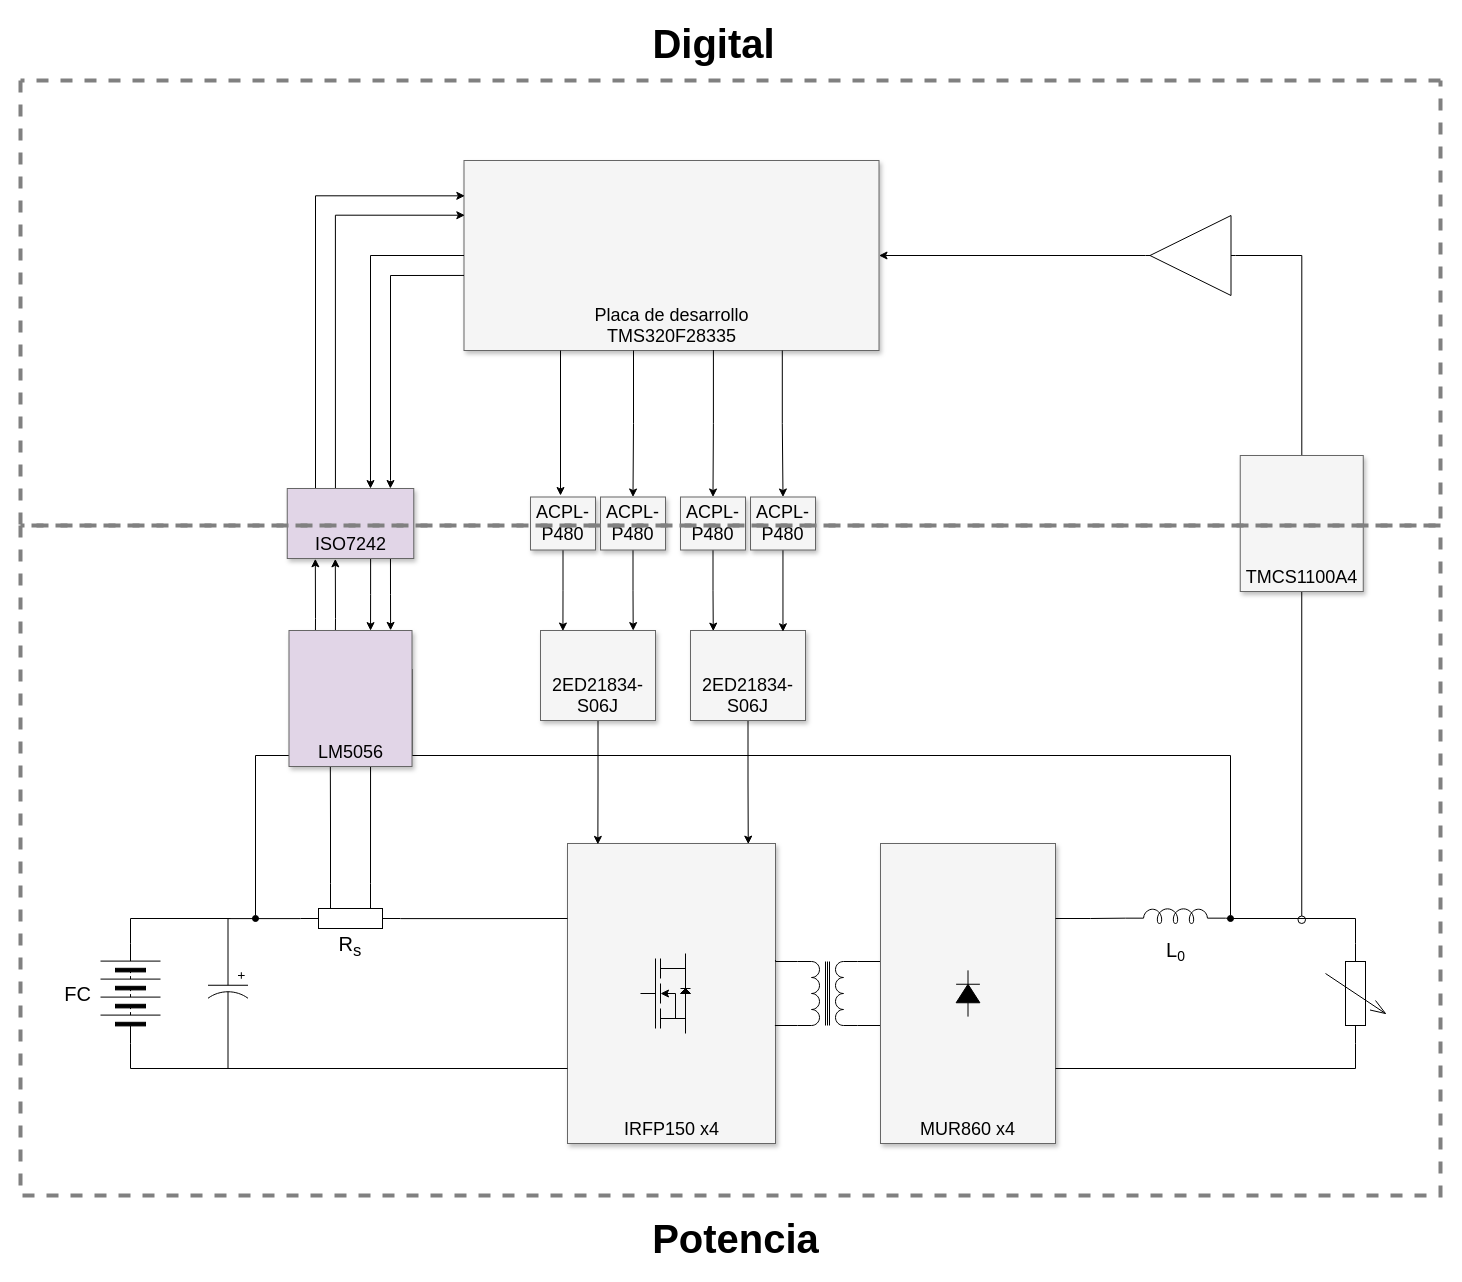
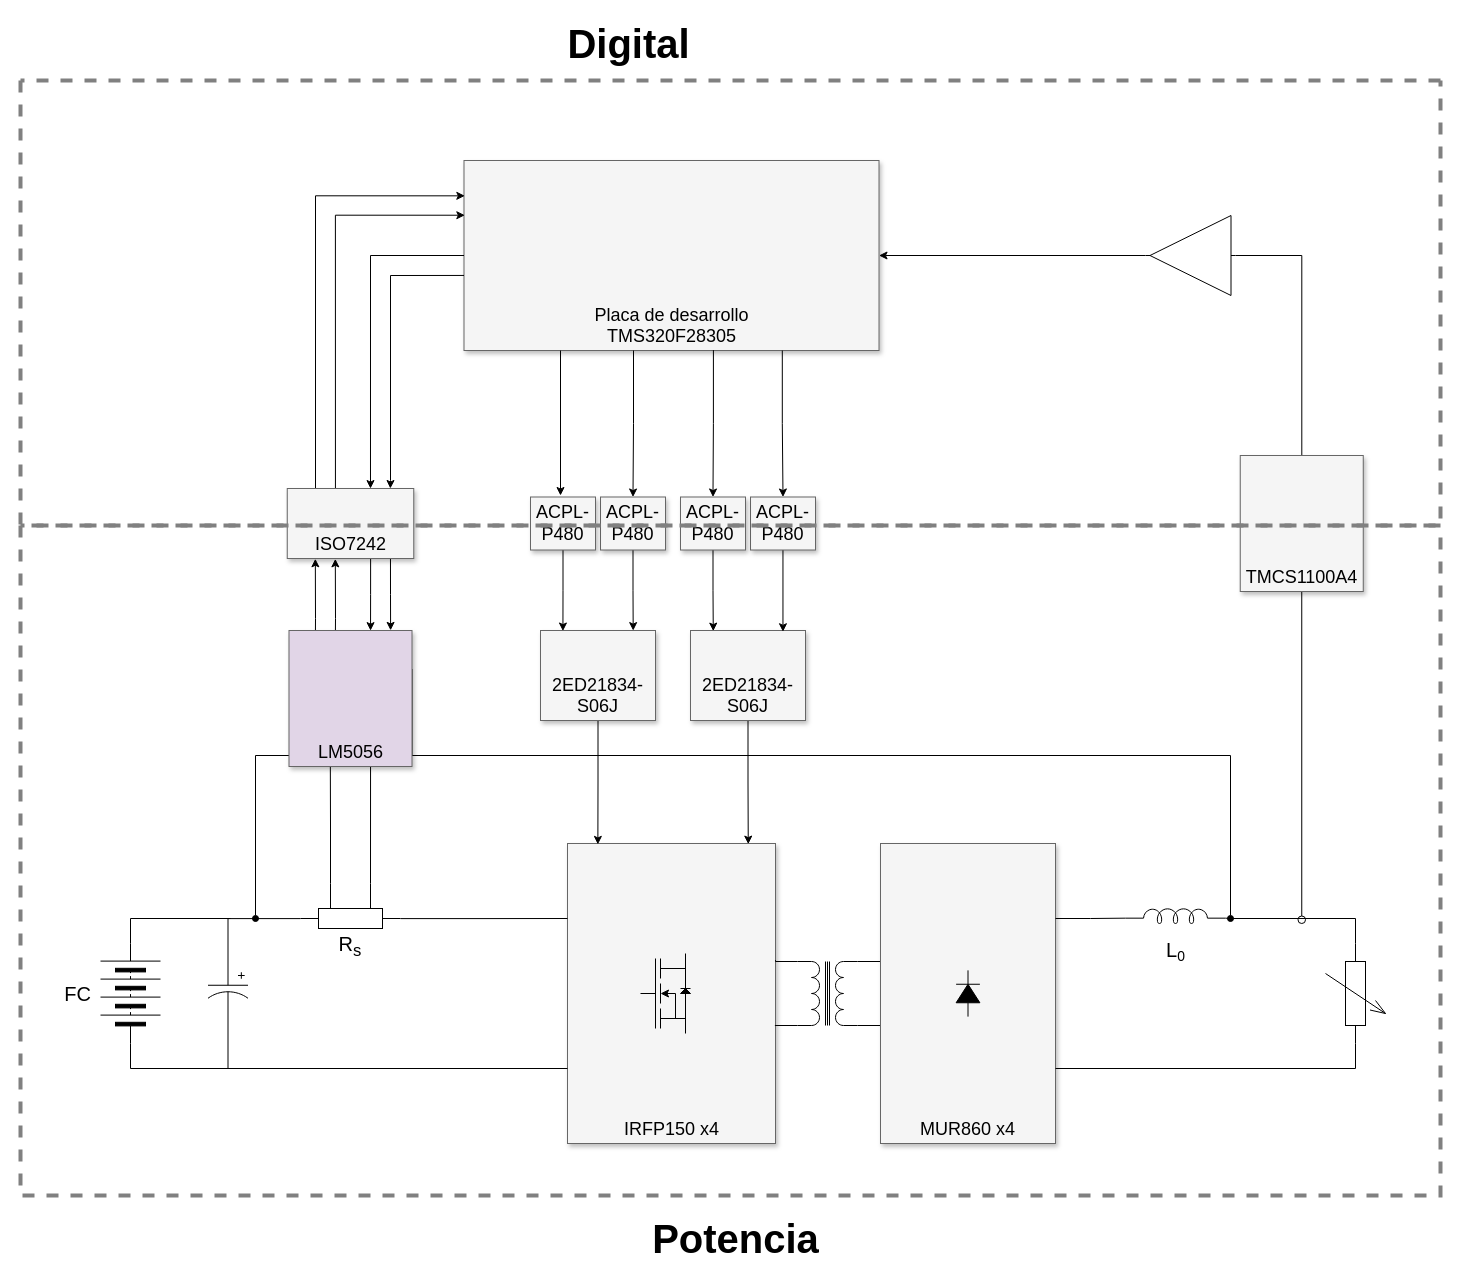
(713, 43) -> (628, 43)
(672, 326) -> (672, 326)
(351, 524) -> (351, 524)
